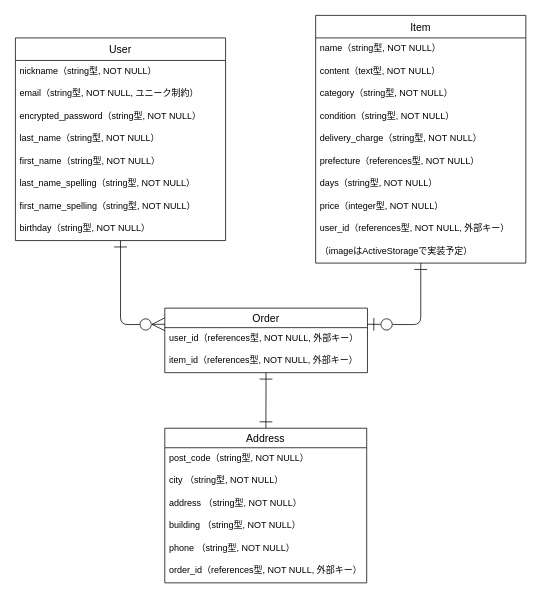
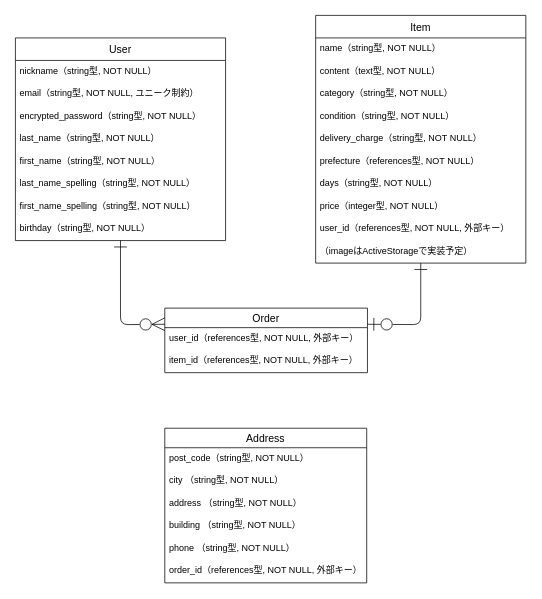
(266, 401) -> none
